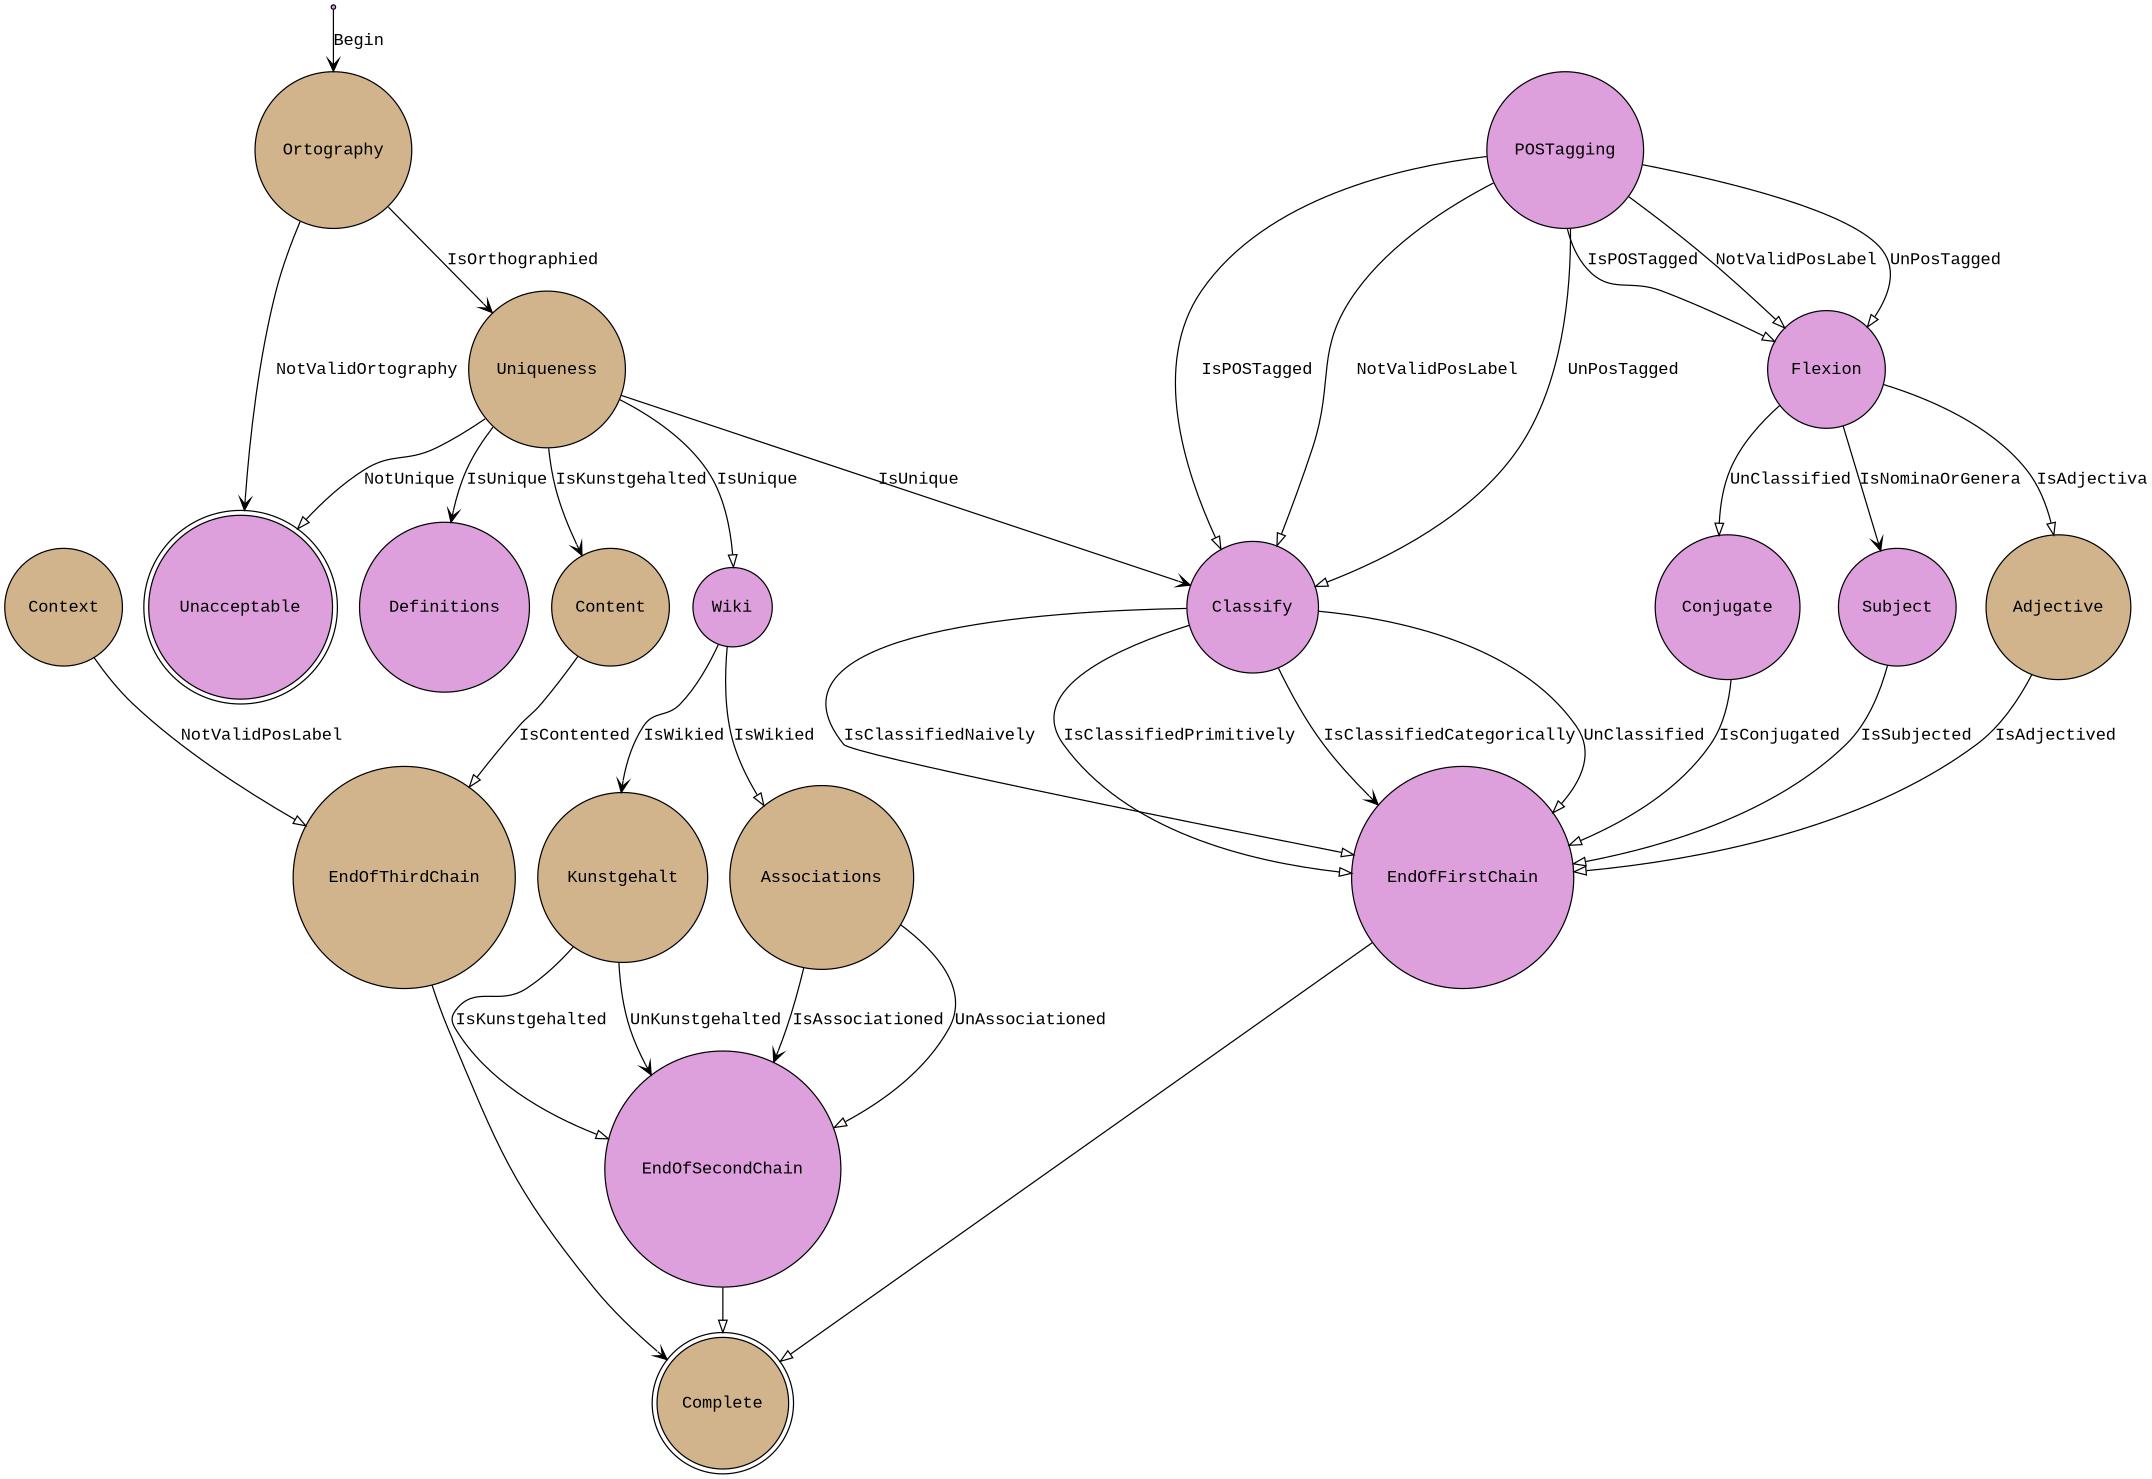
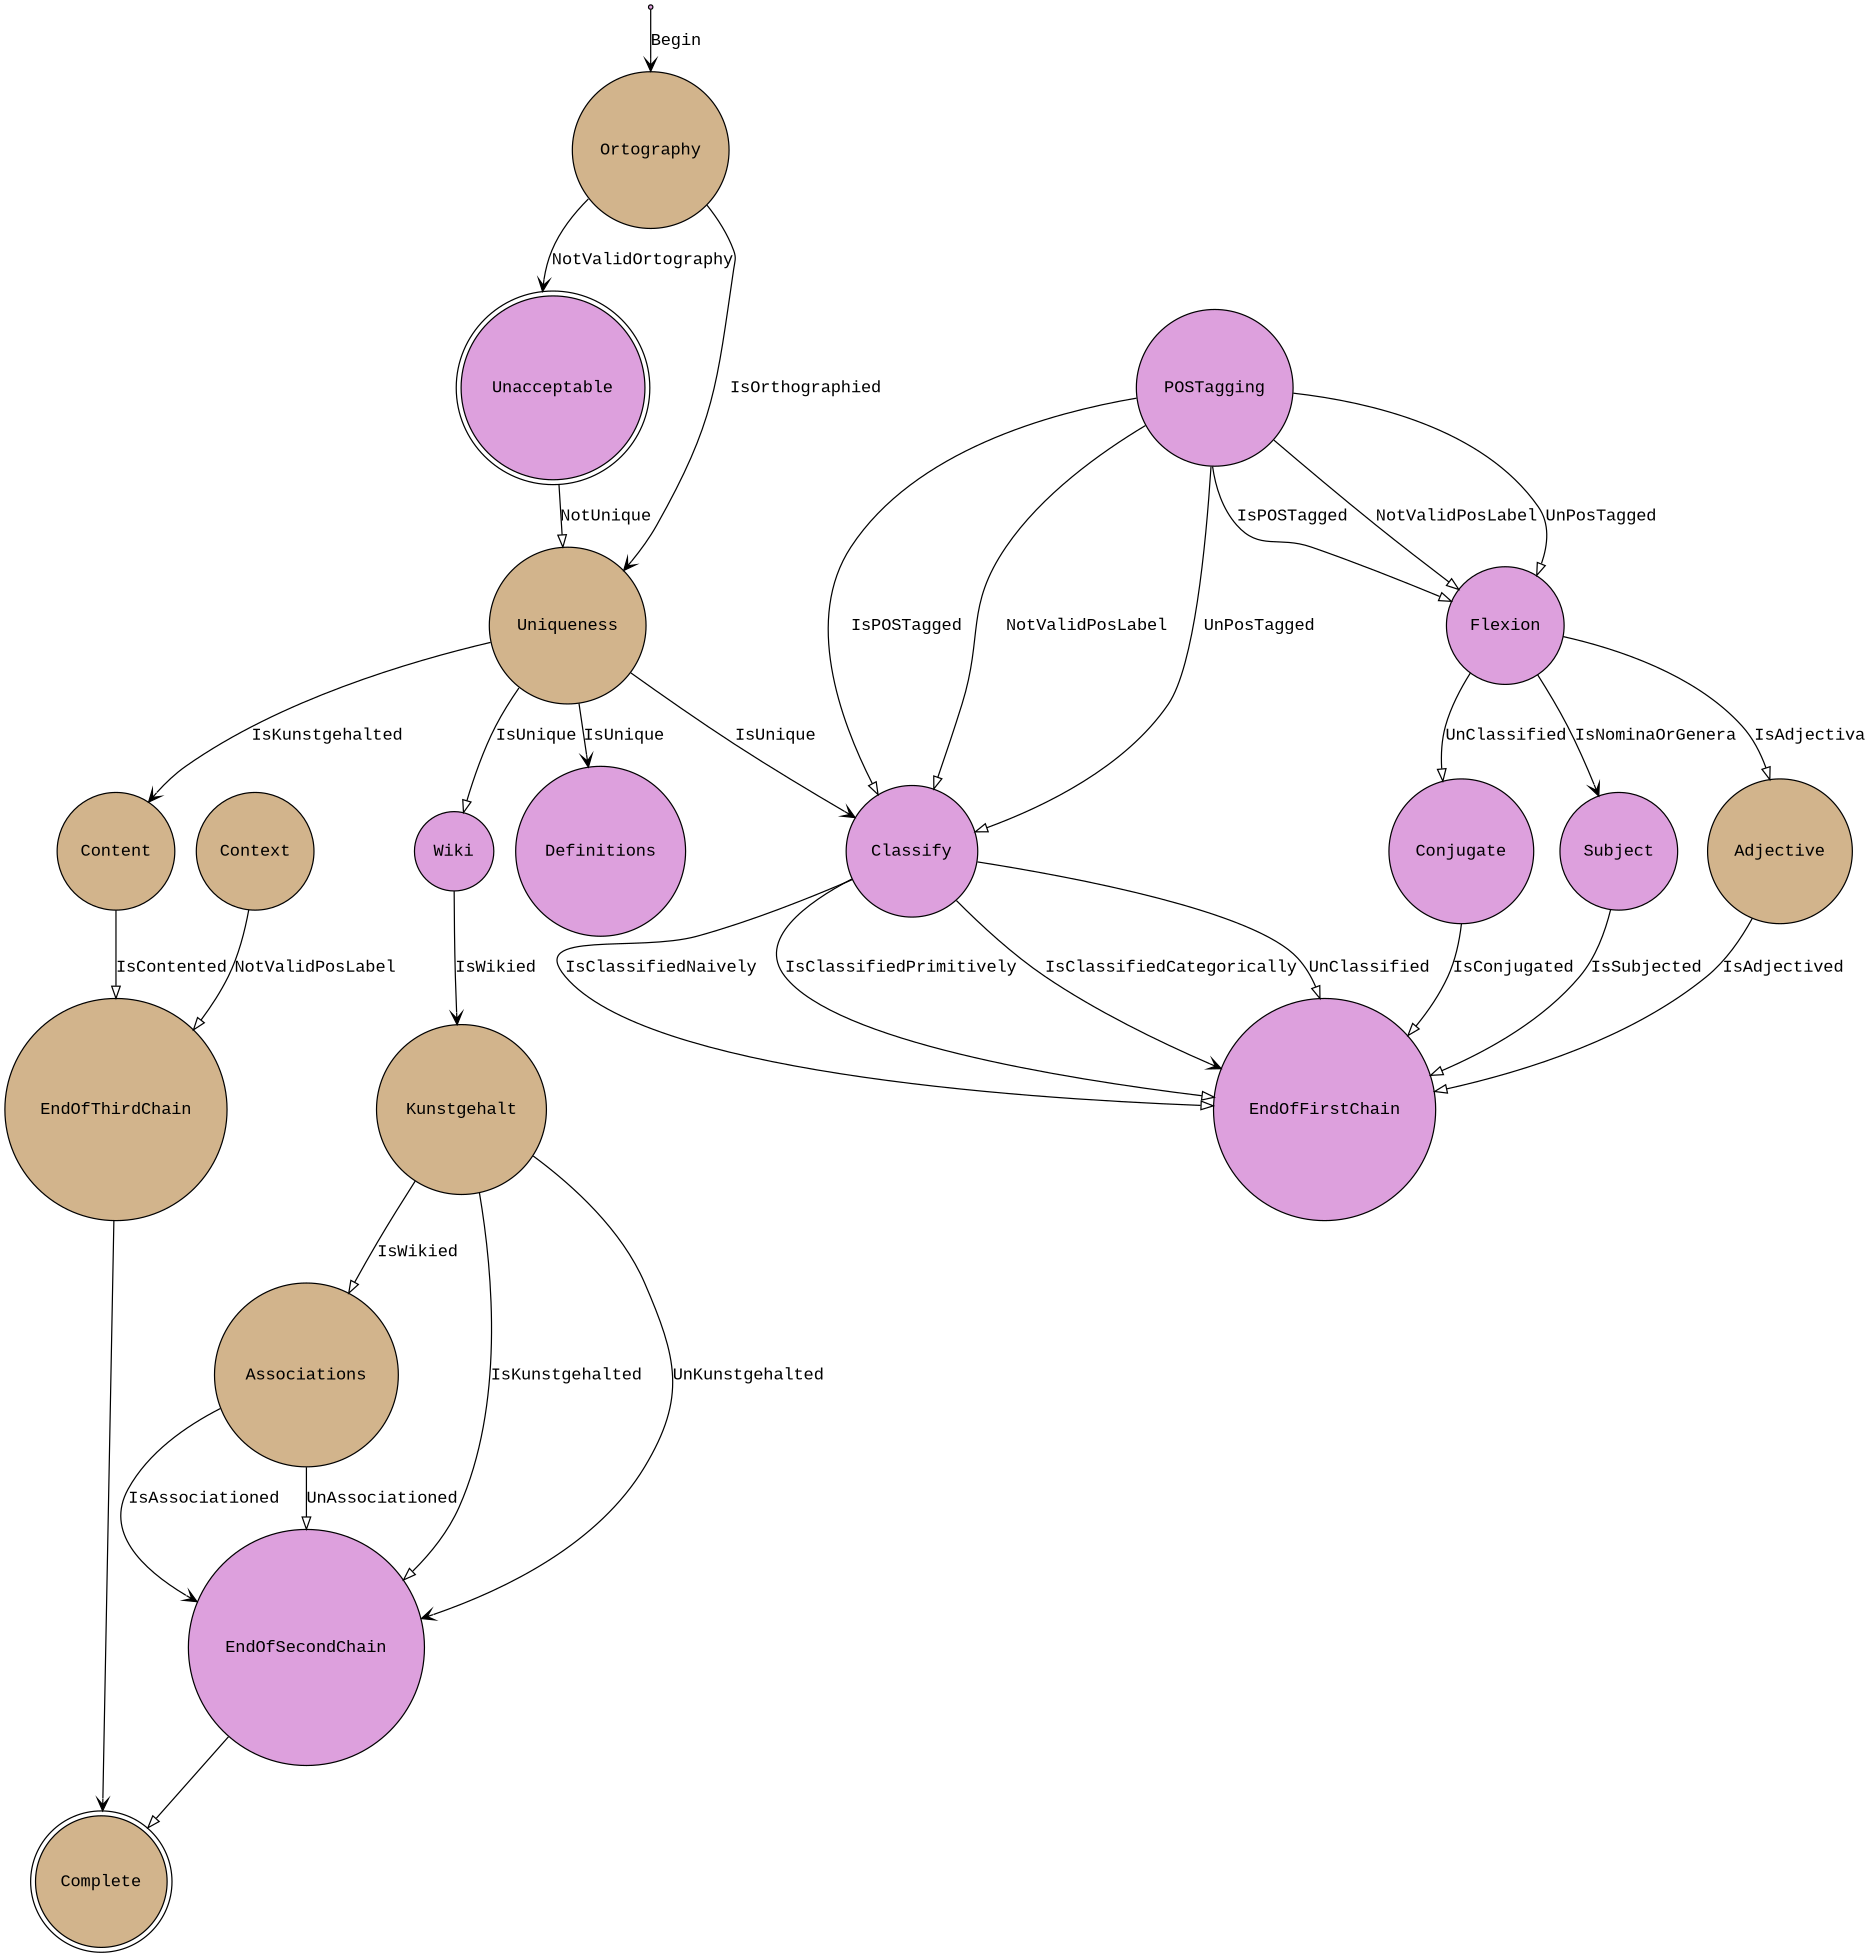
(390, 459) -> (561, 510)
(729, 724) -> (384, 1231)
(1081, 1148) -> none
